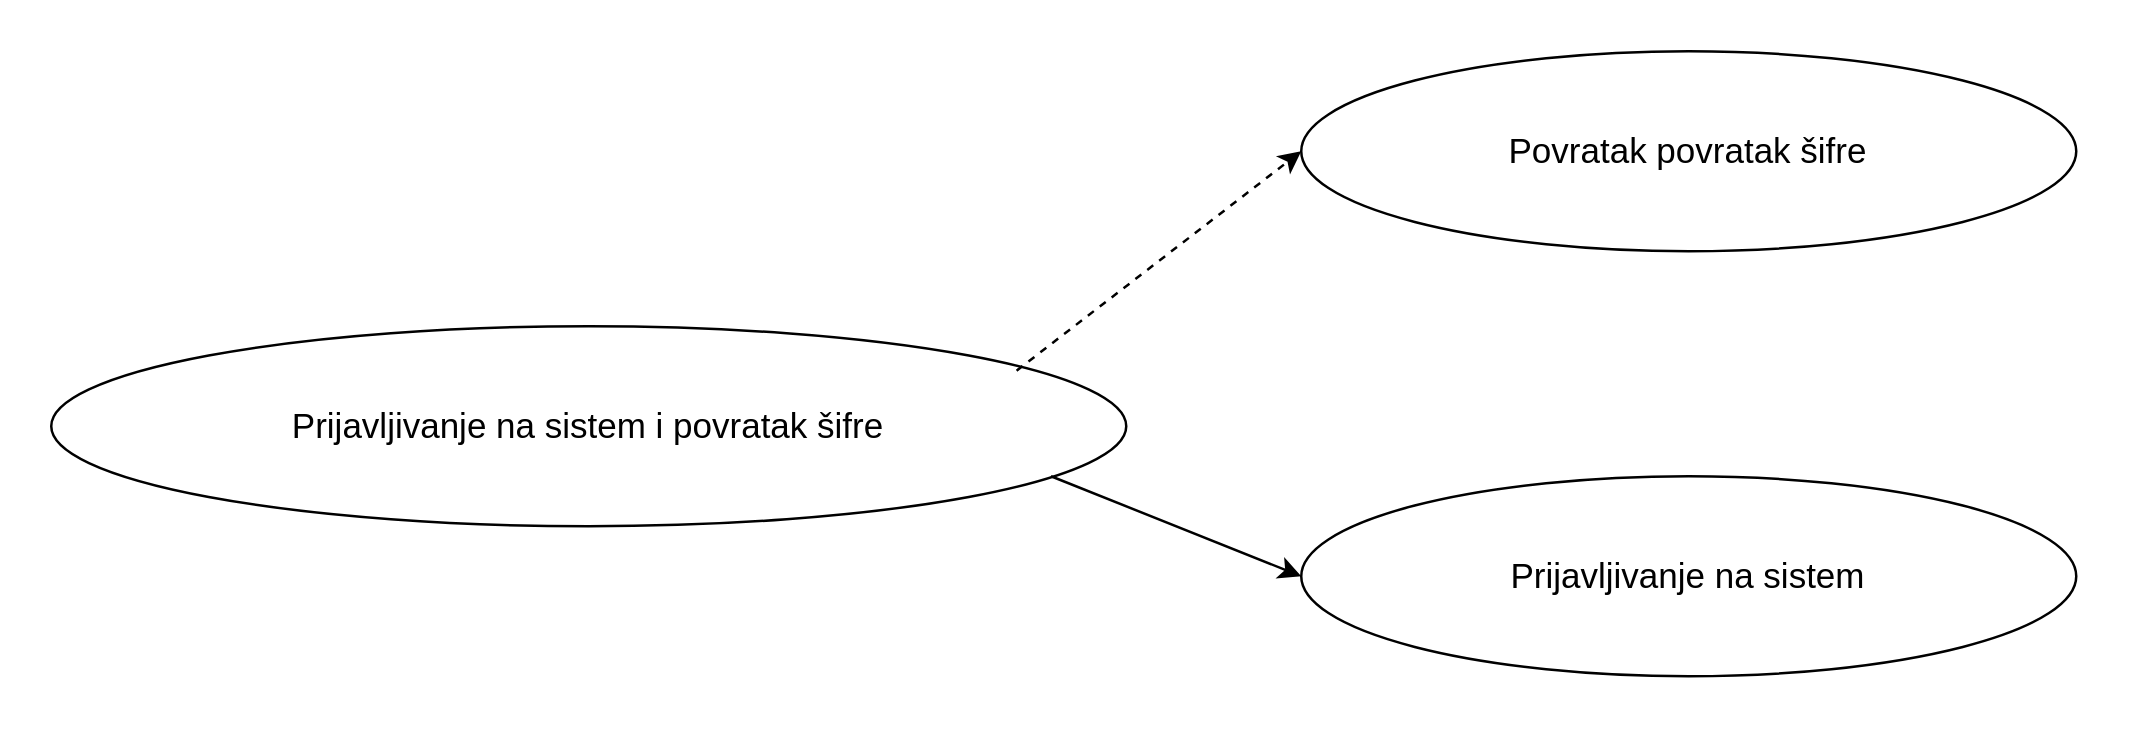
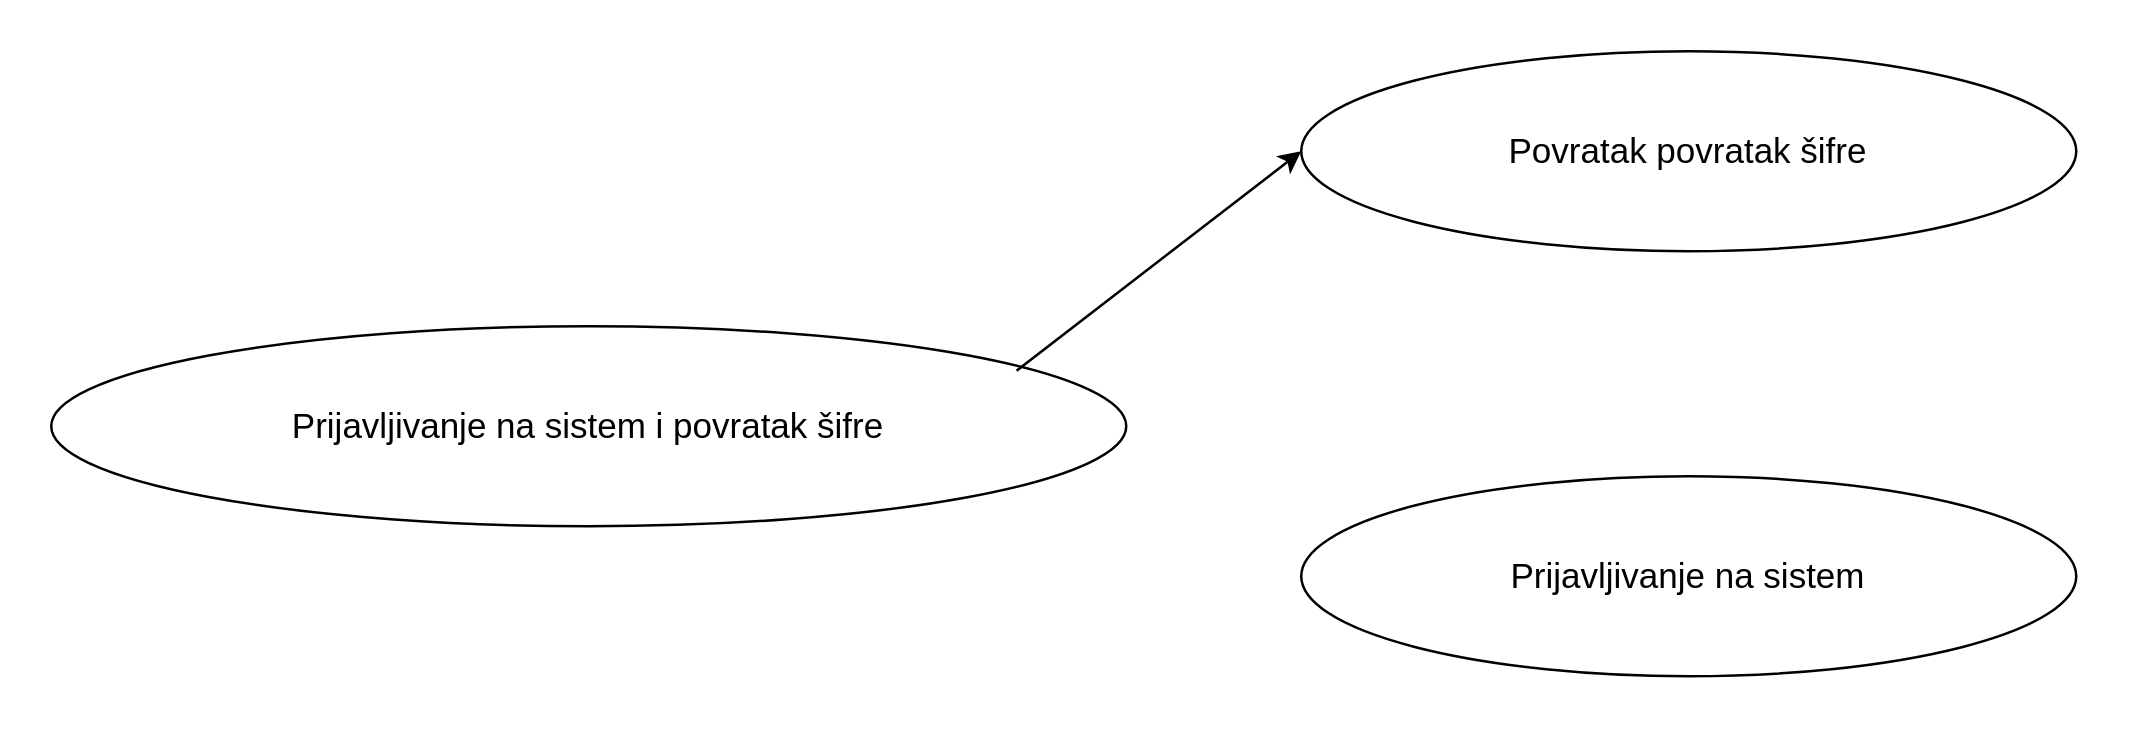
(1155, 264) -> (1155, 264)
(1168, 523) -> none
